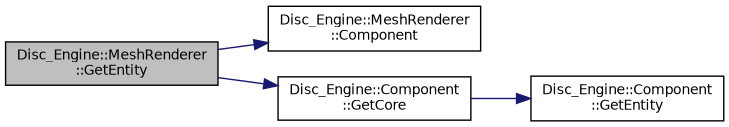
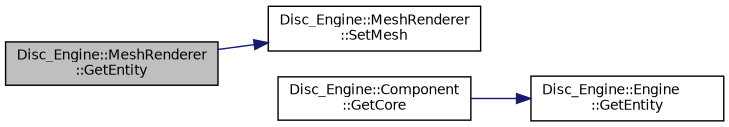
(374, 29) -> (374, 29)
(241, 81) -> none
(627, 99) -> (627, 99)
